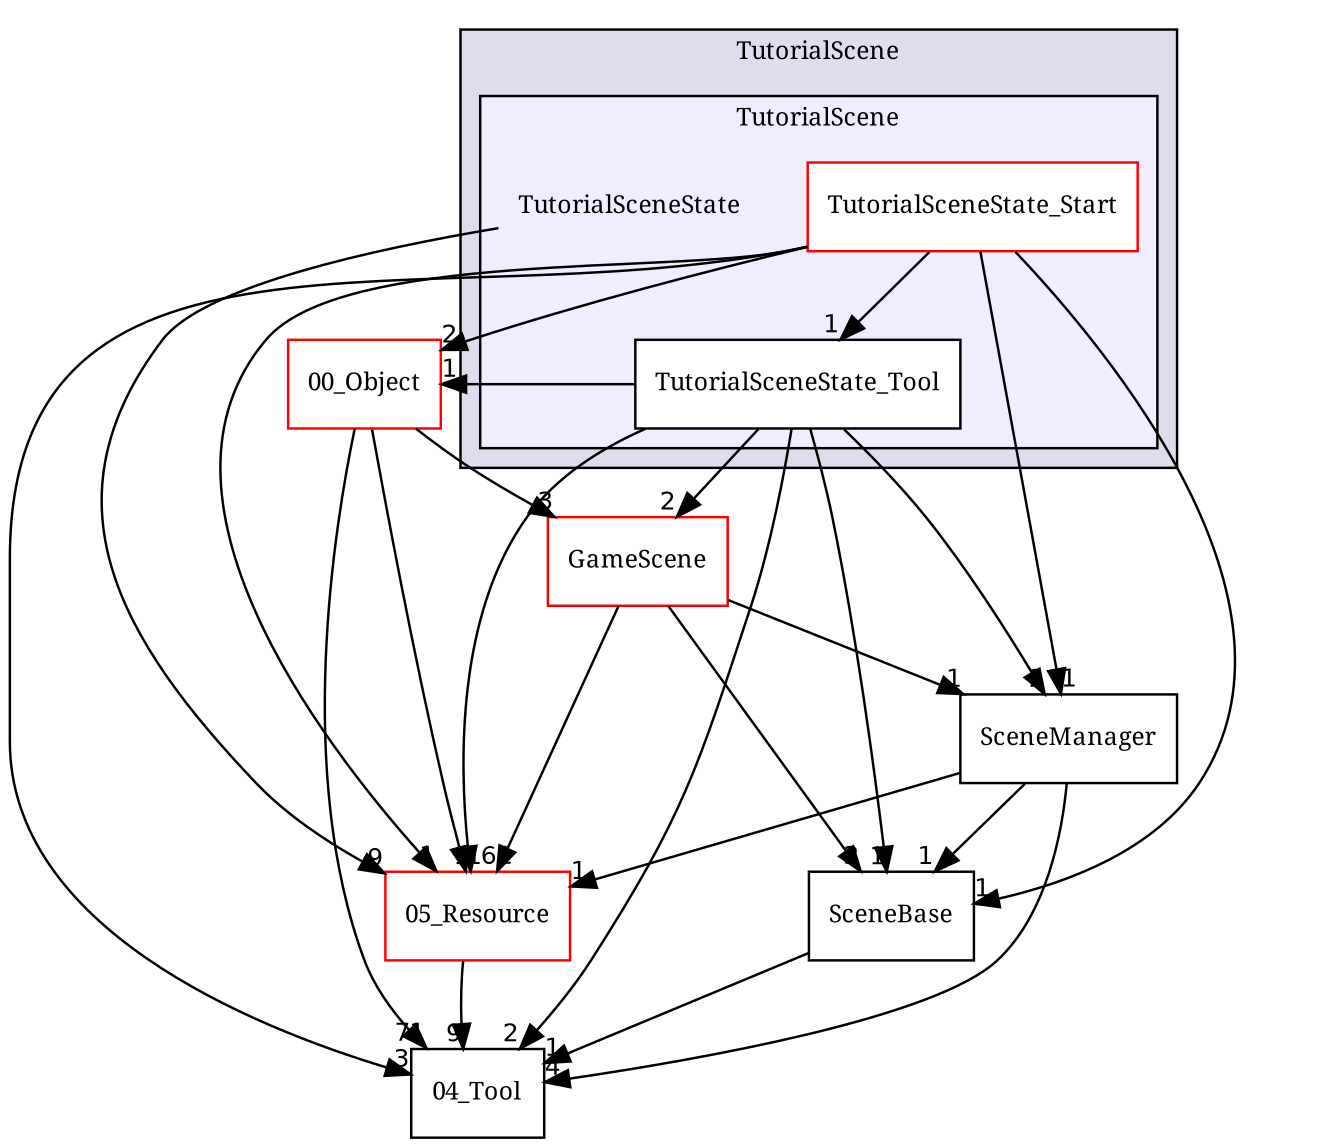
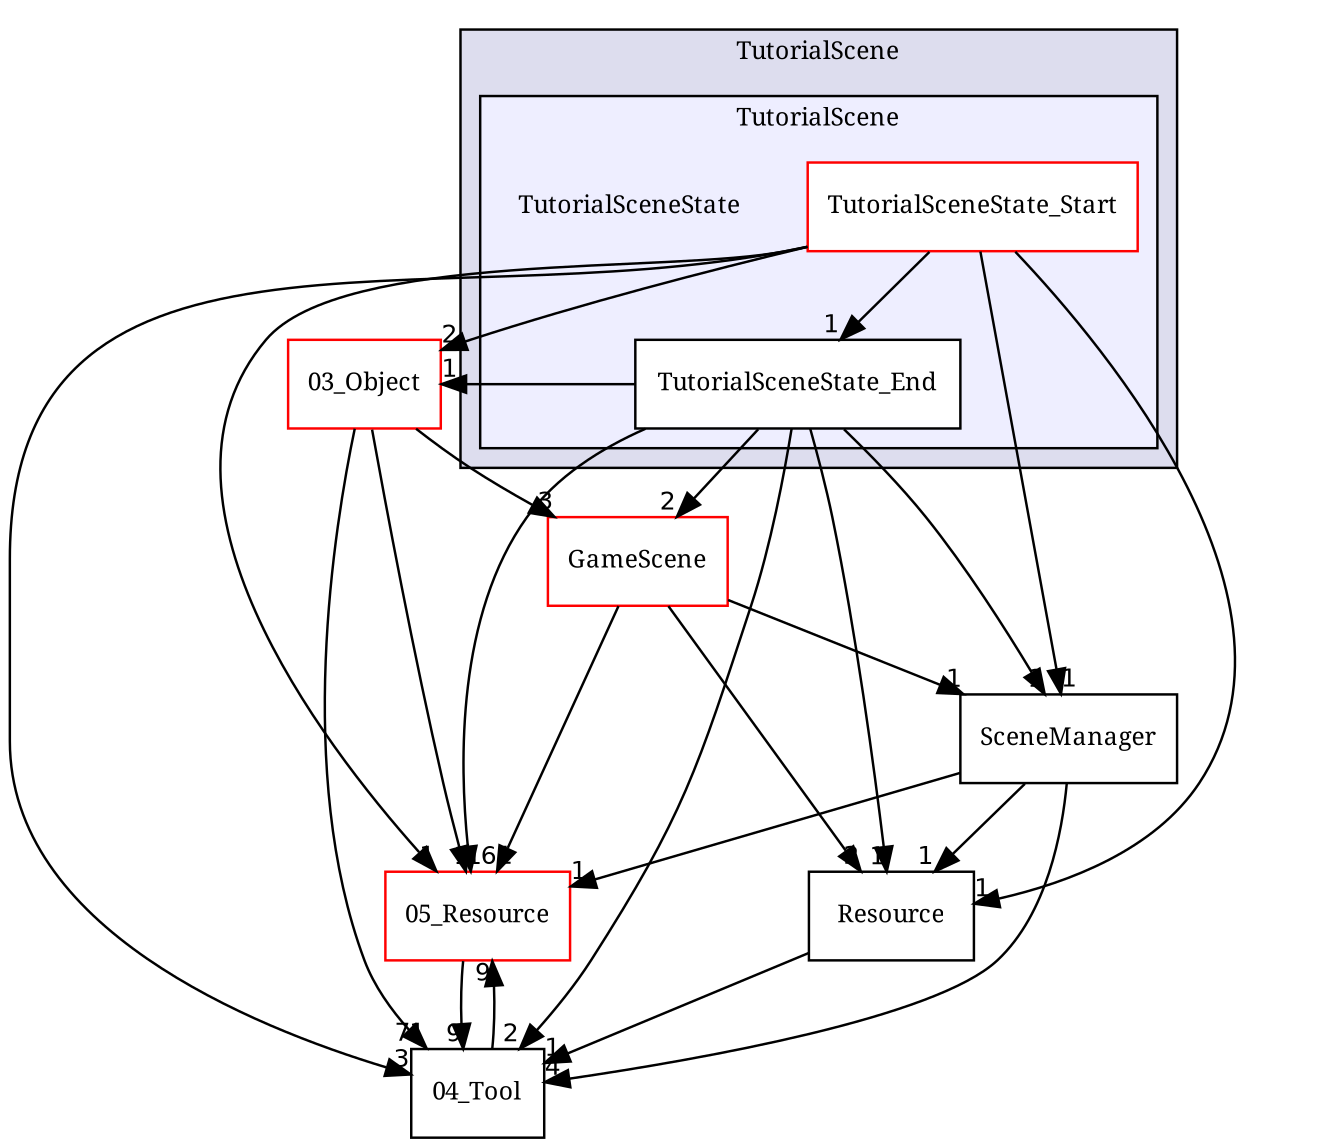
(364, 384) -> (364, 384)
(798, 384) -> (798, 384)
(106, 465) -> (494, 1017)
(891, 916) -> (891, 916)
